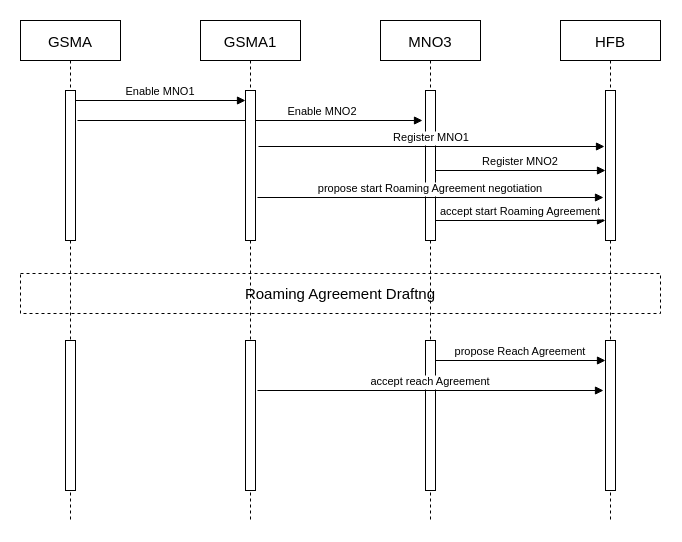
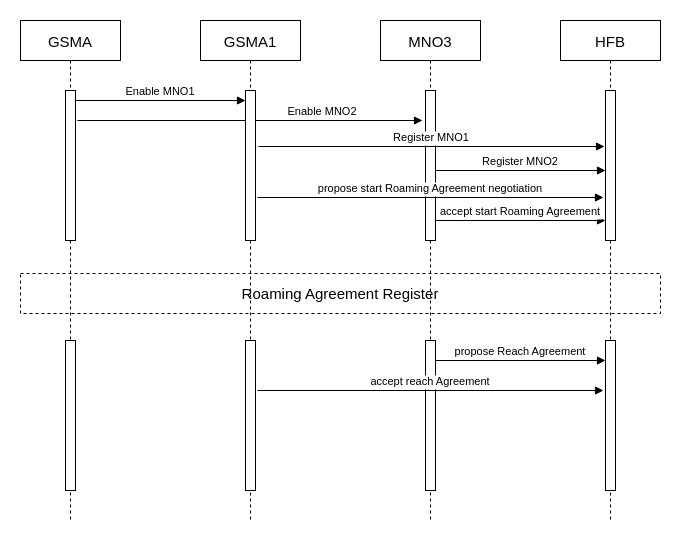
(341, 294) -> (341, 294)
